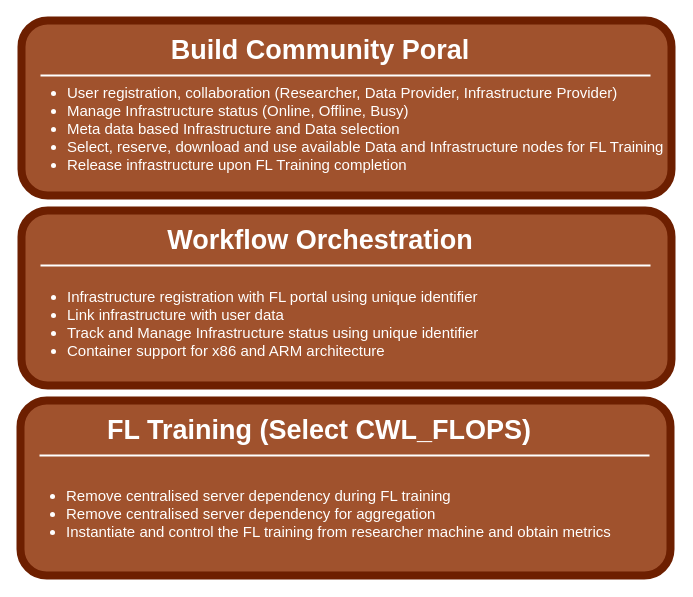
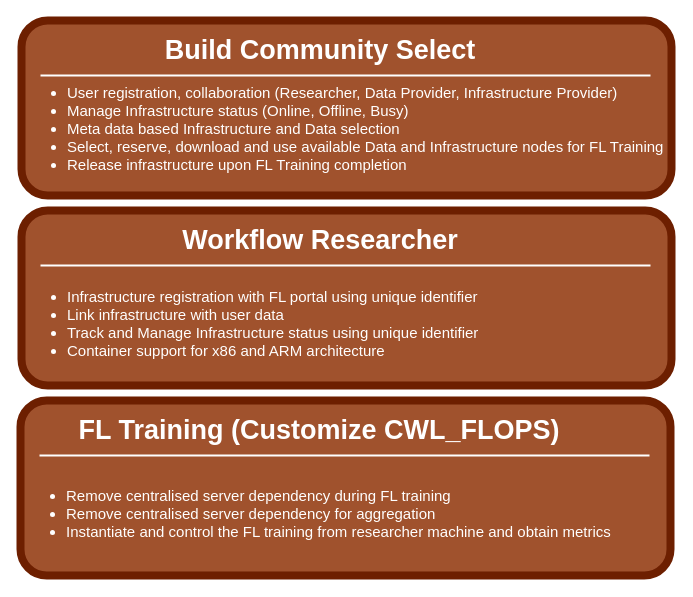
(321, 51) -> (321, 51)
(321, 241) -> (321, 241)
(320, 431) -> (320, 431)
